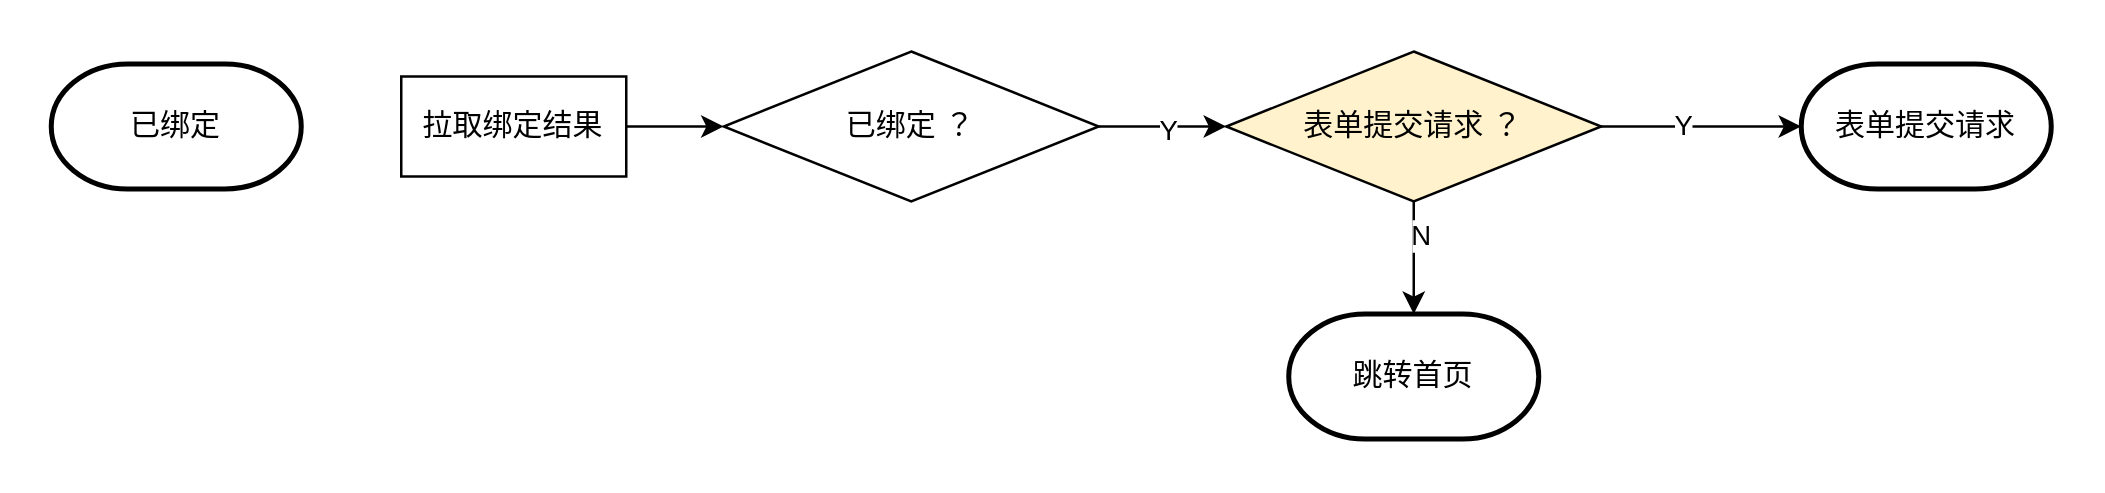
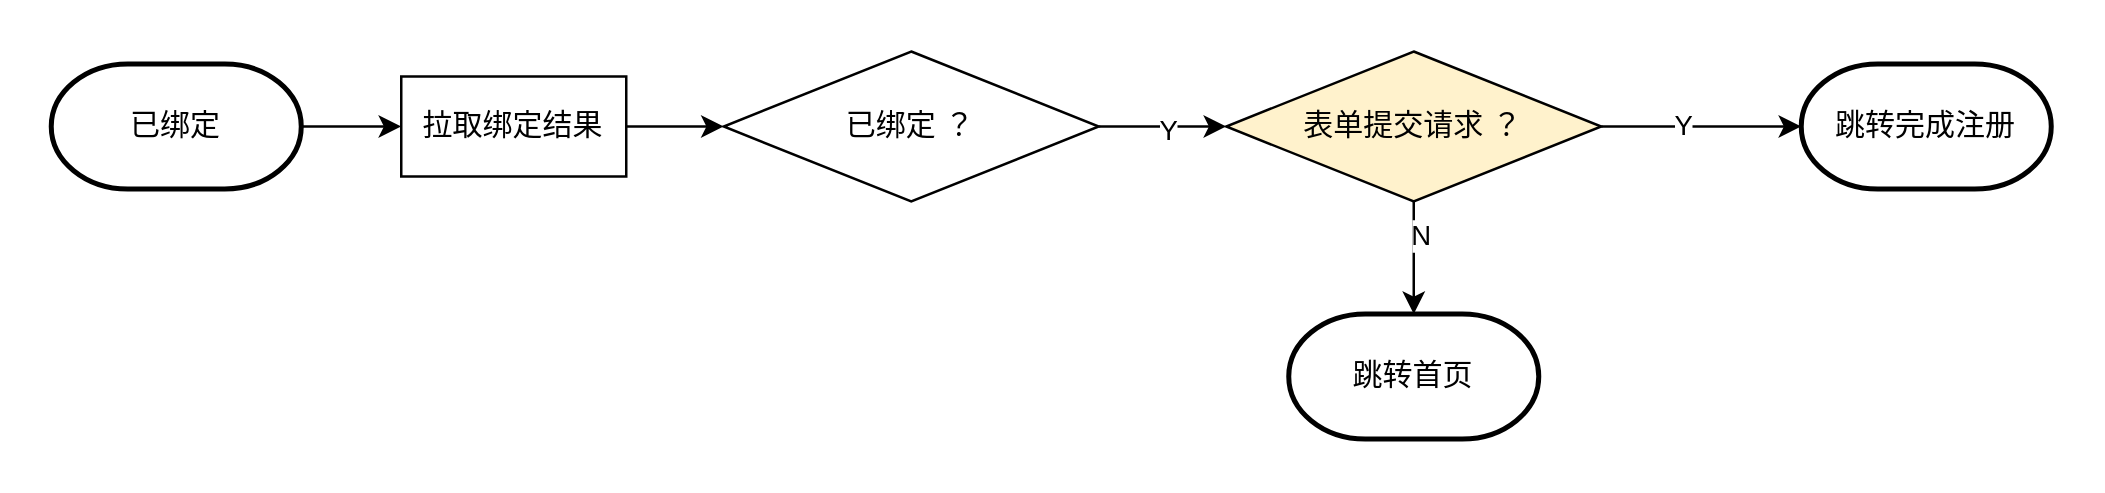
none -> (343, 126)
(1926, 126) -> (1926, 126)
